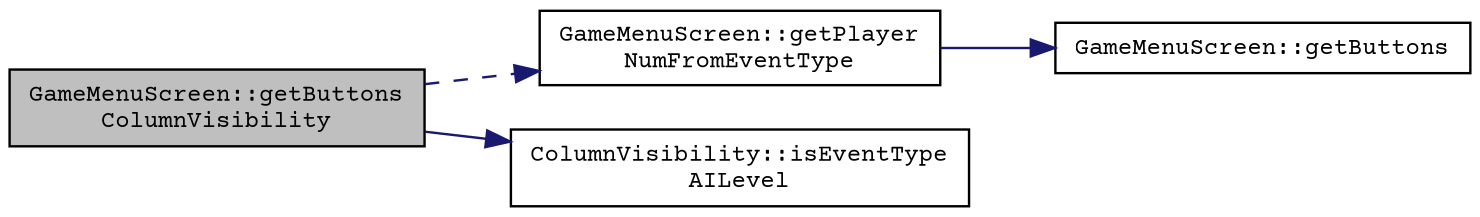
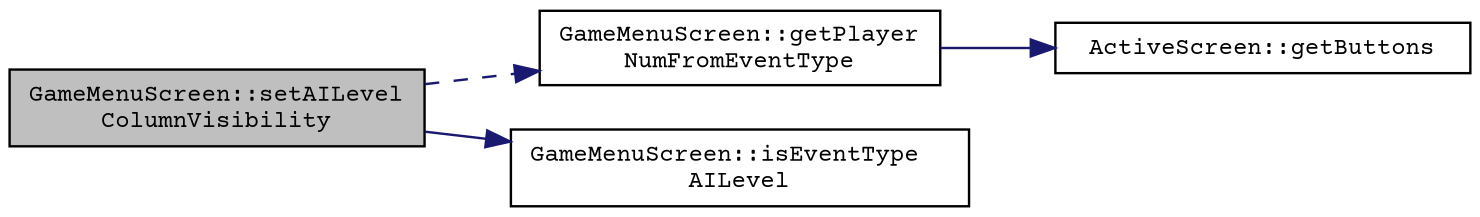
(1263, 48) -> (1263, 48)
(217, 108) -> (217, 108)
(740, 168) -> (740, 168)
